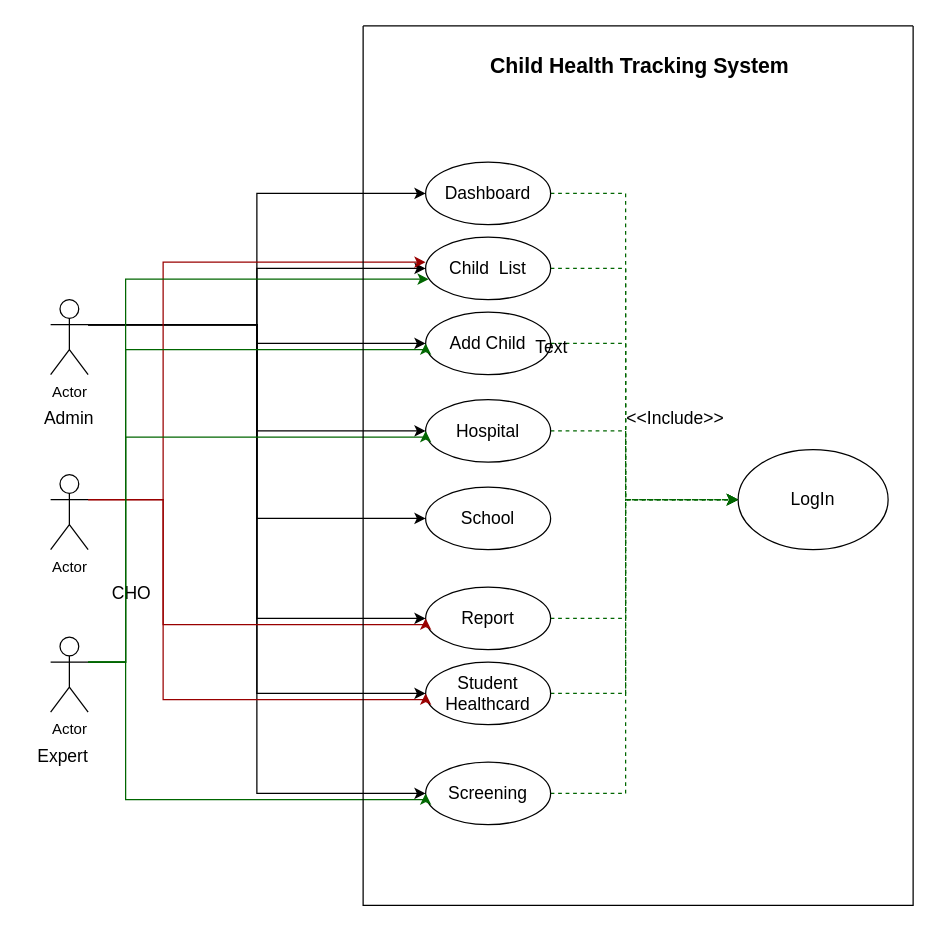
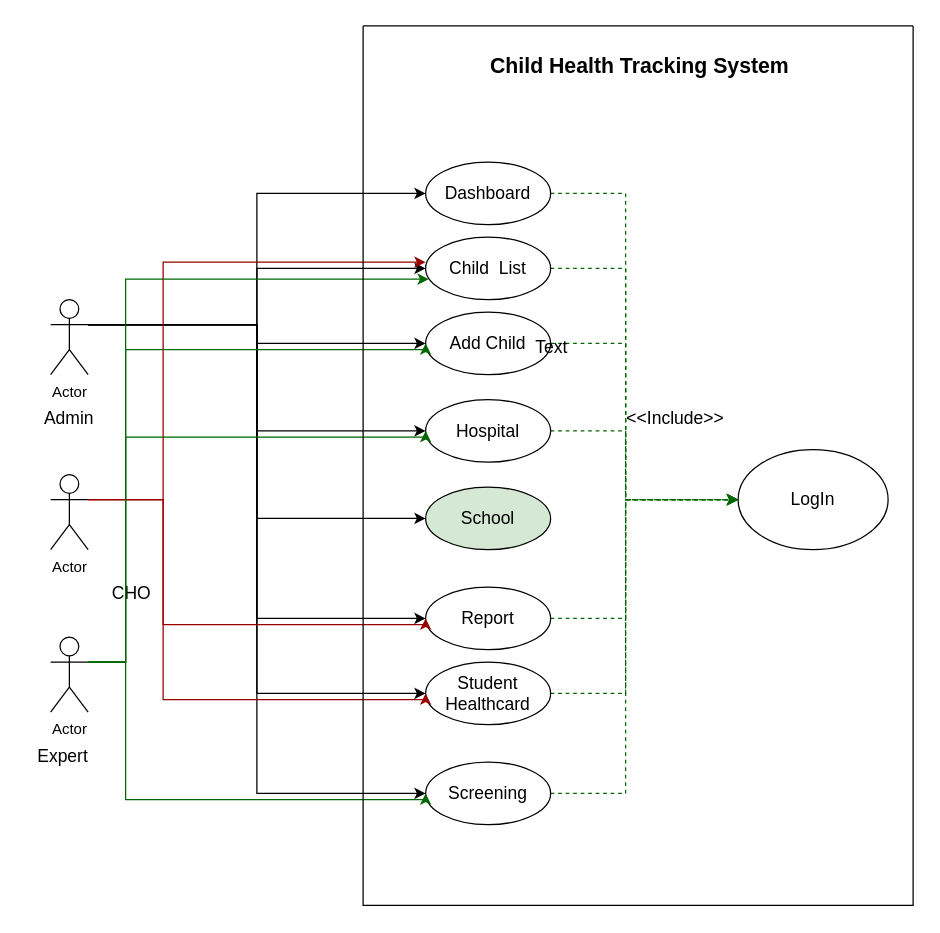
(488, 518) -> (488, 518)
